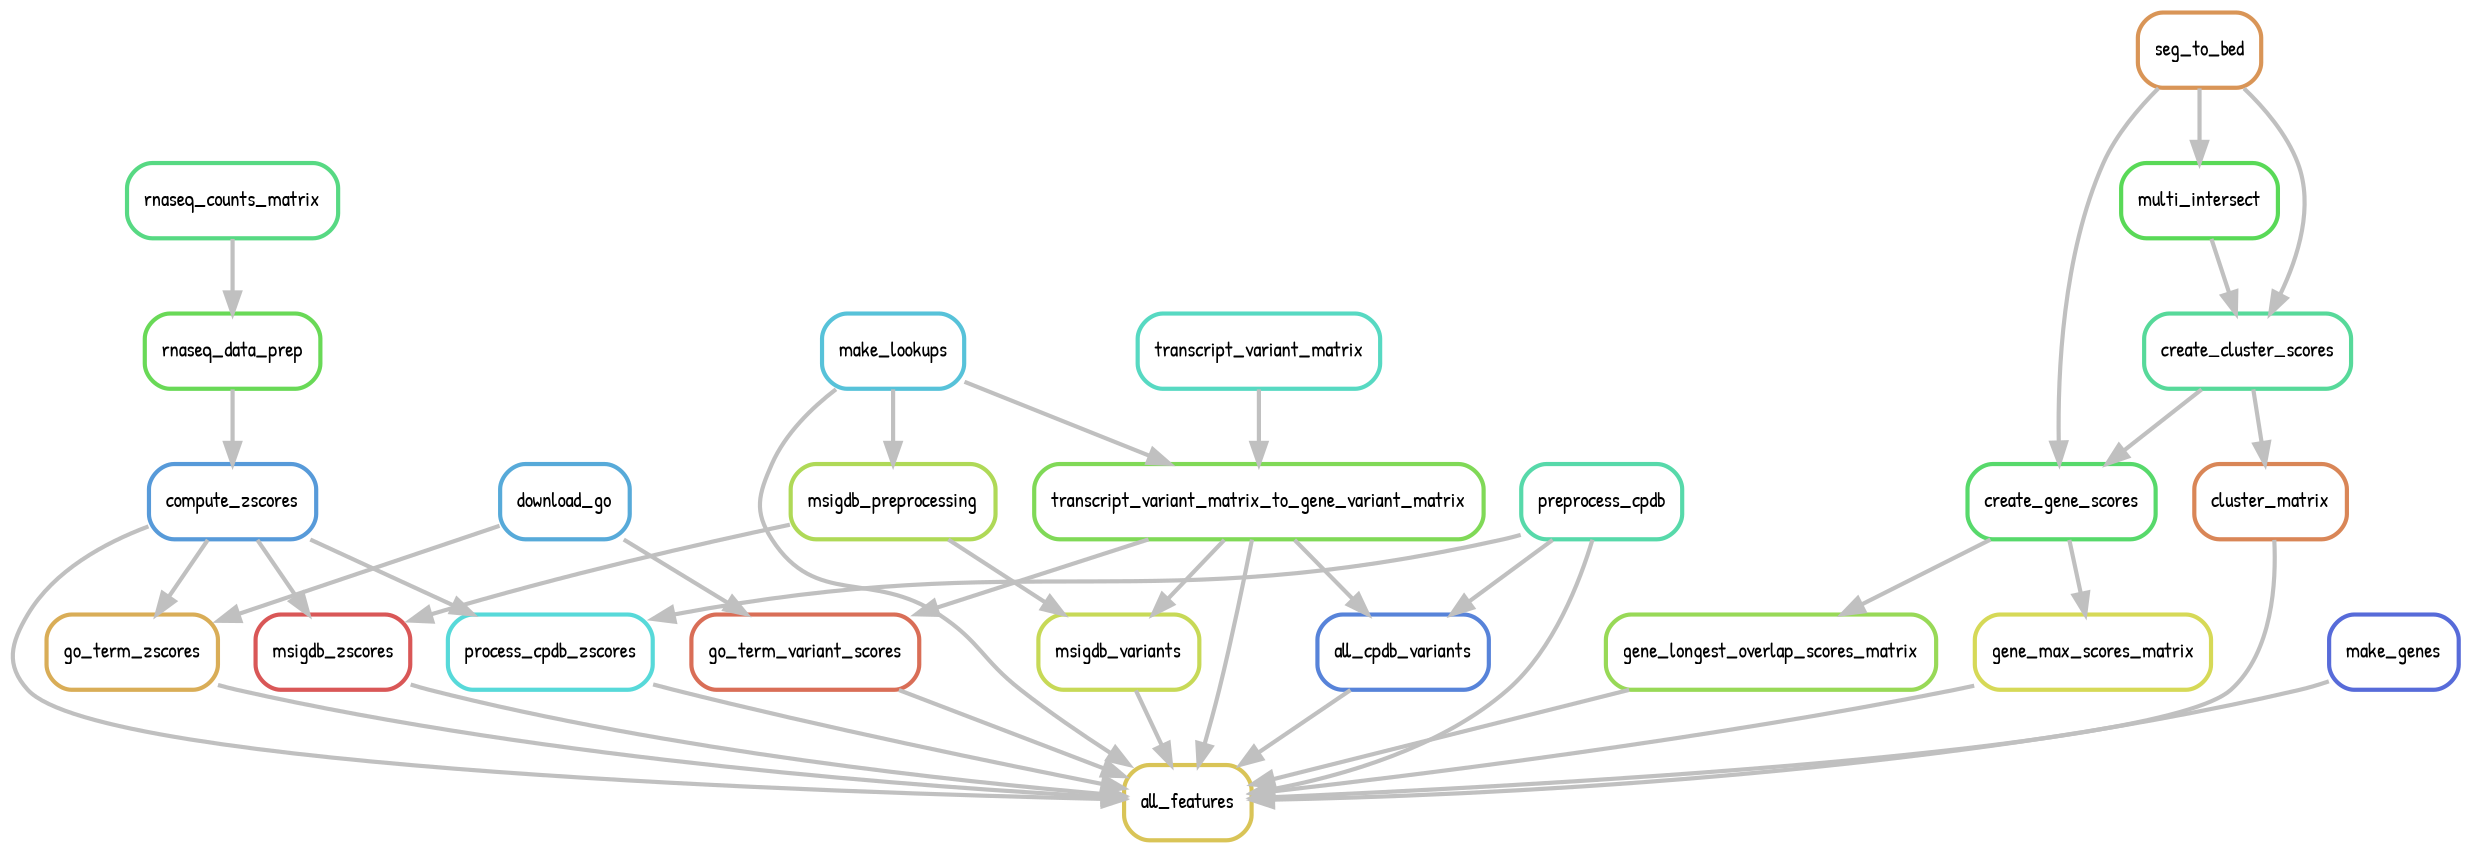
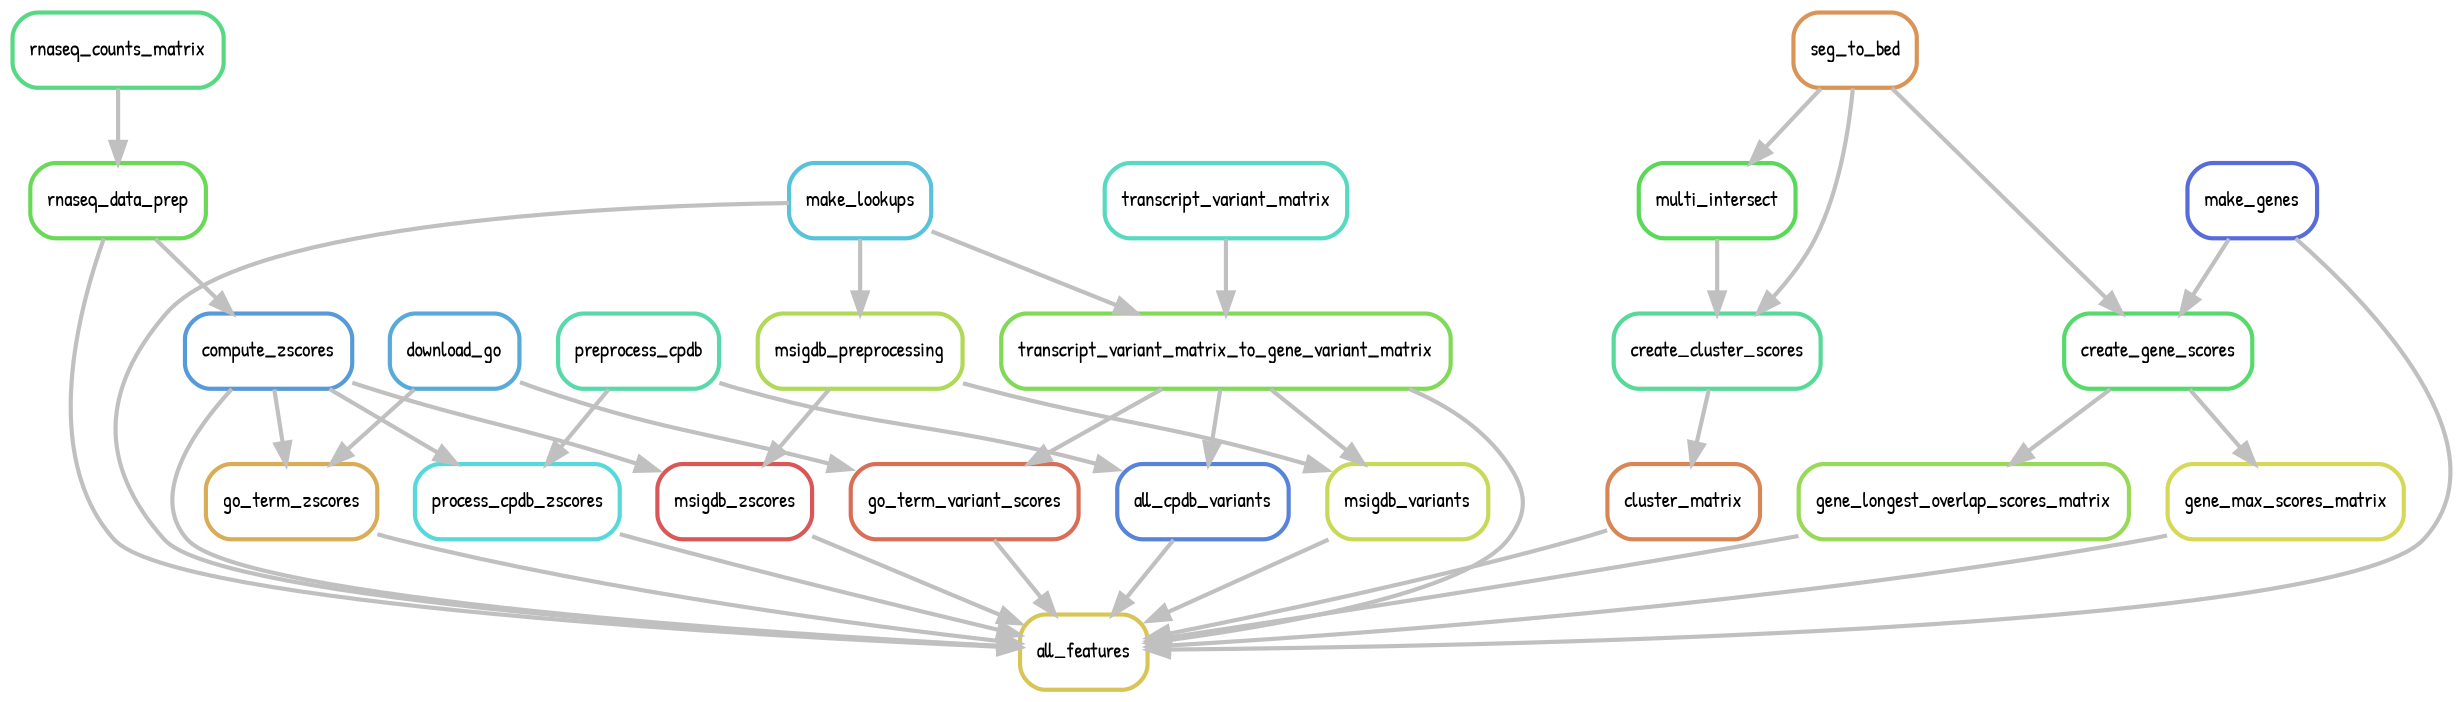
(2163, 420) -> (2211, 267)
(1474, 715) -> (186, 569)
